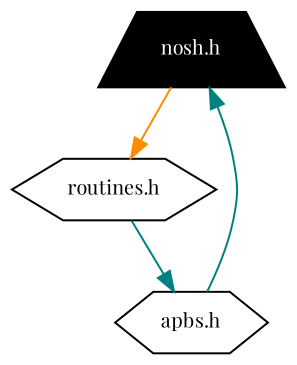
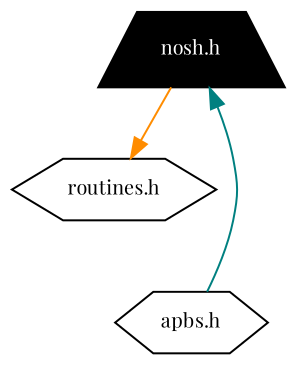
(148, 247) -> none
